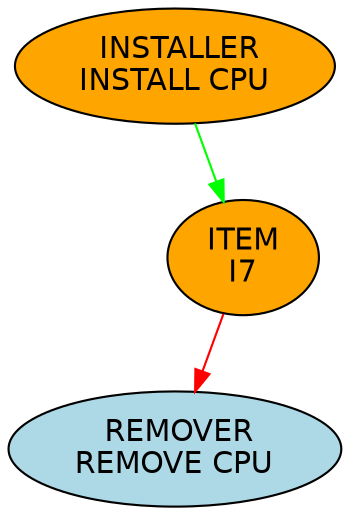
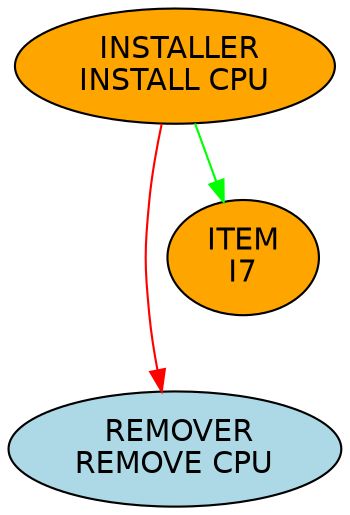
(213, 343) -> (146, 247)
